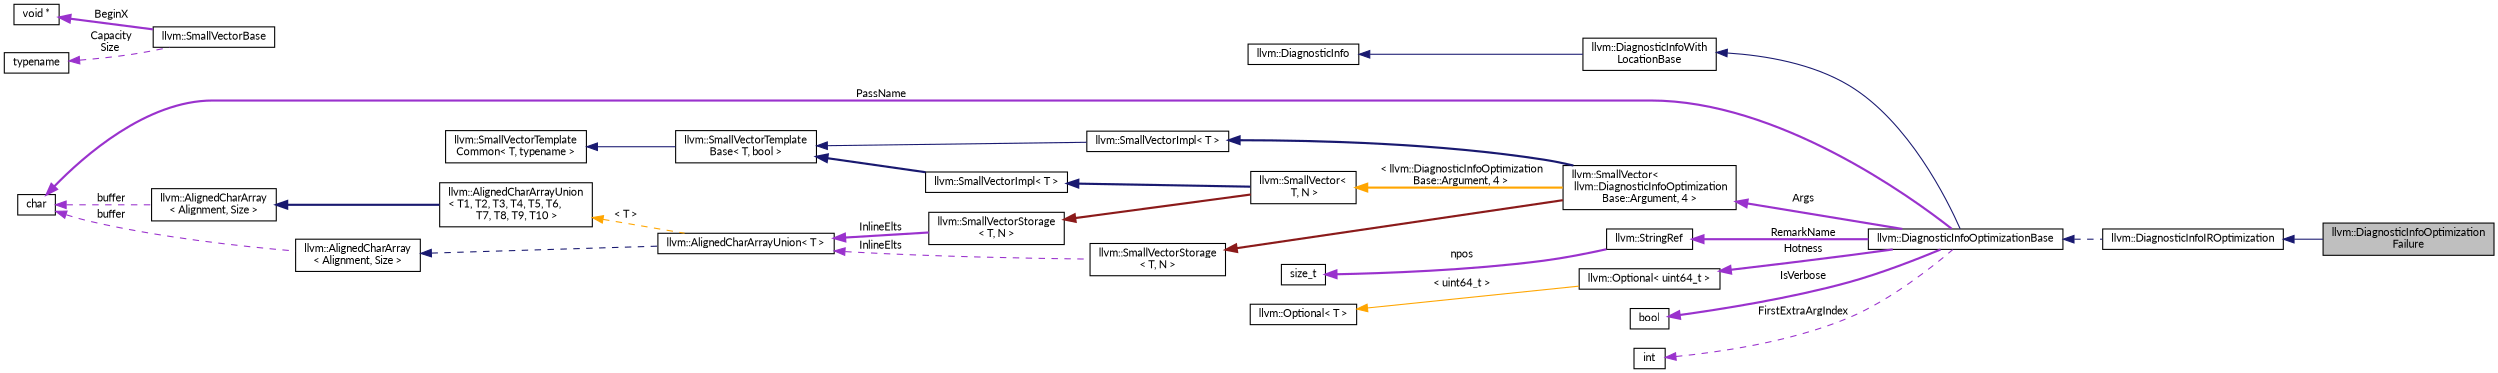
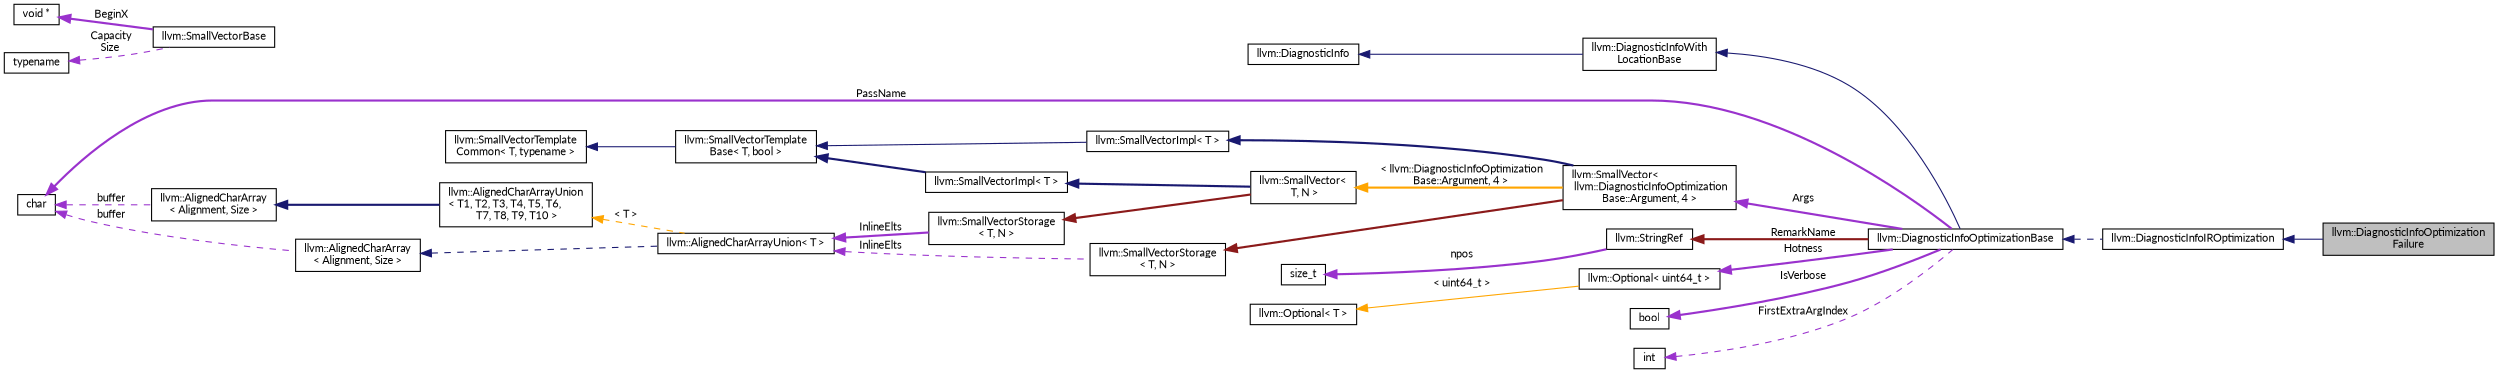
(1786, 239) -> (1786, 239)
